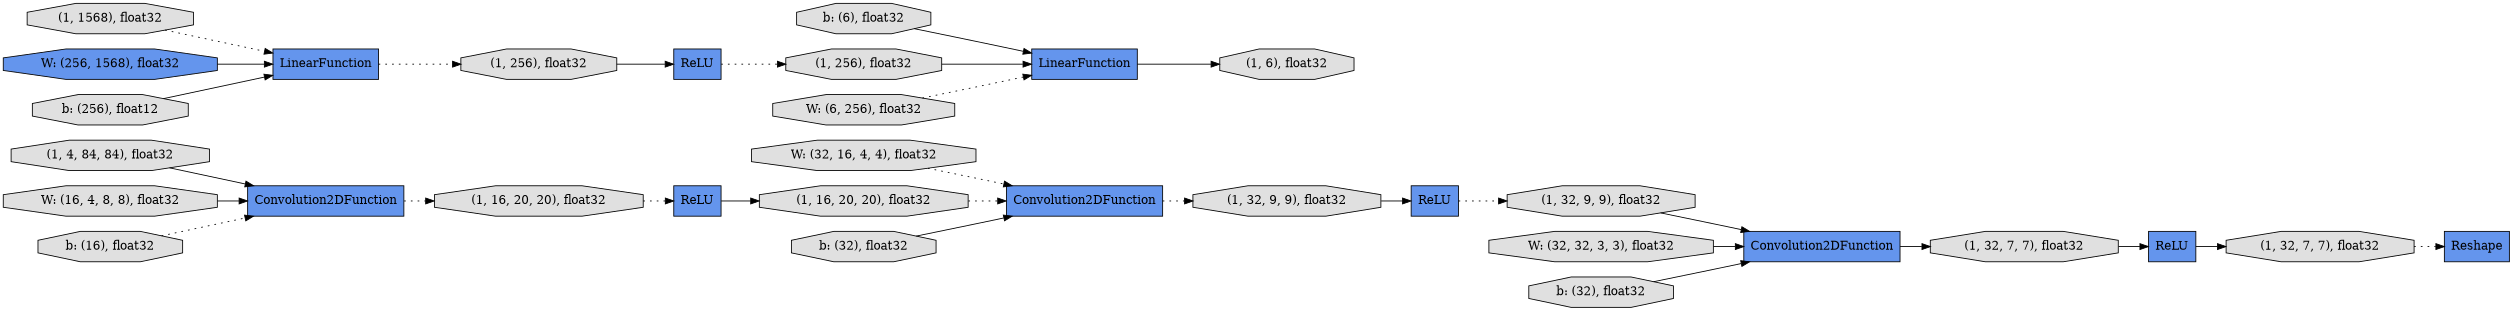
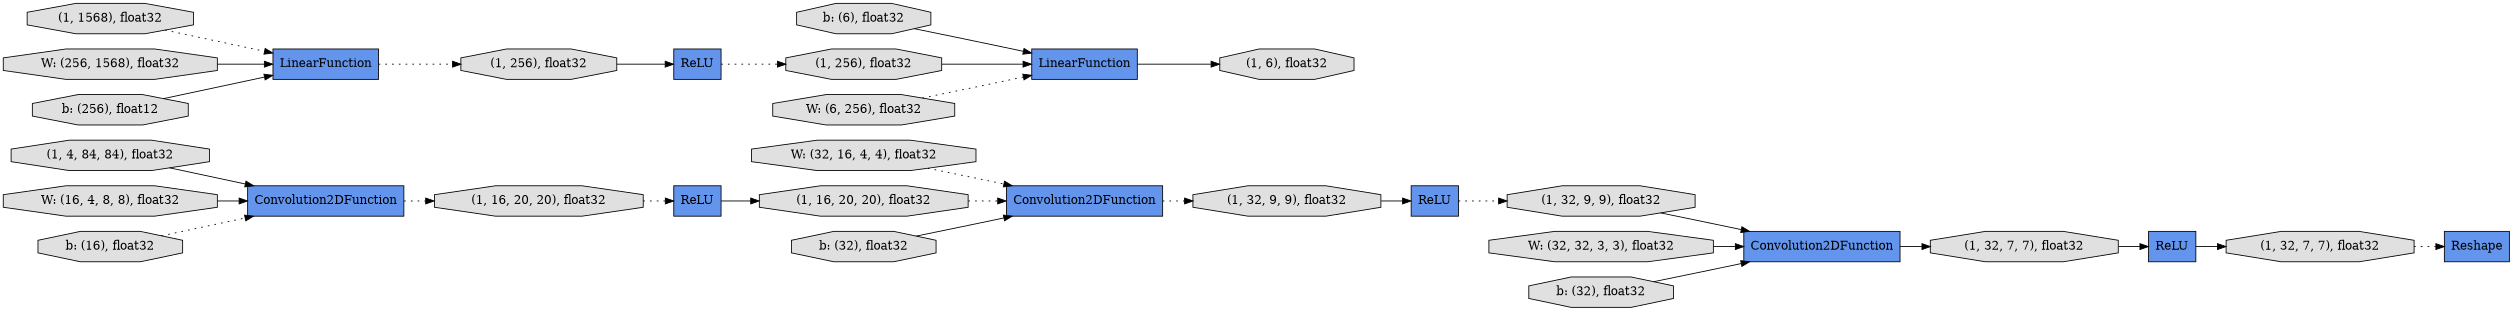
(110, 64) -> (110, 64)
